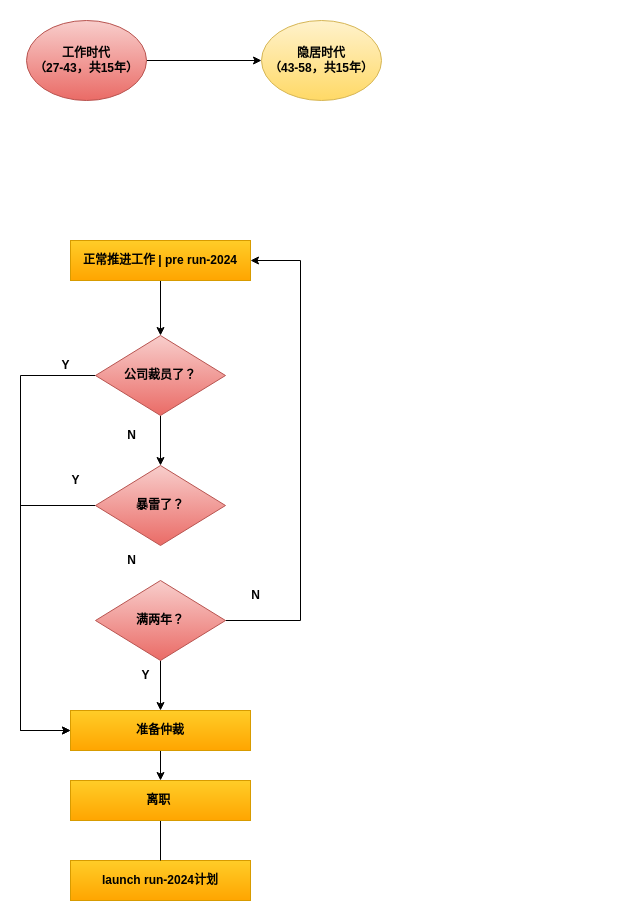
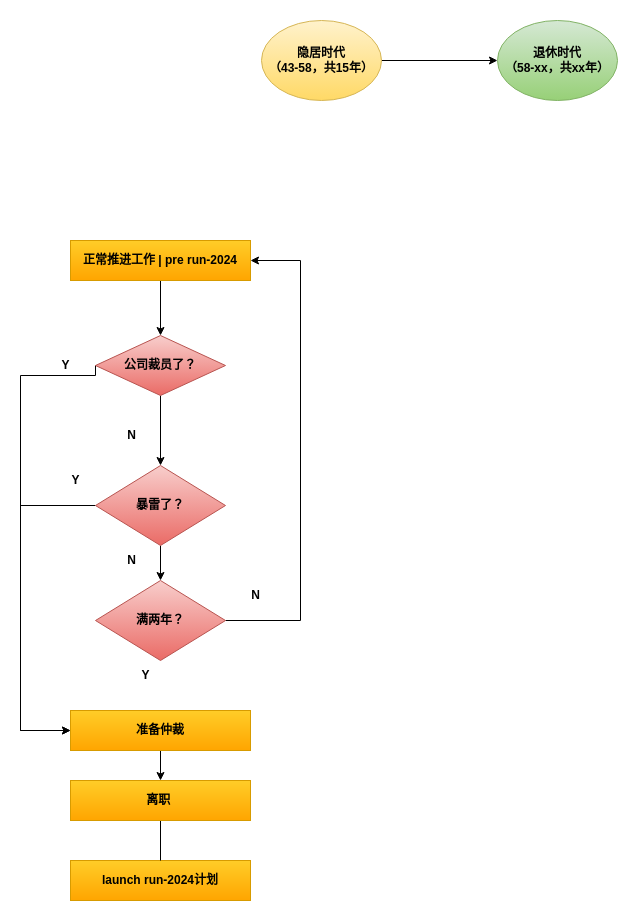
(87, 61) -> none
(201, 61) -> none
none -> (436, 61)
none -> (558, 61)
(161, 376) -> (161, 366)
none -> (161, 565)
(161, 682) -> none
